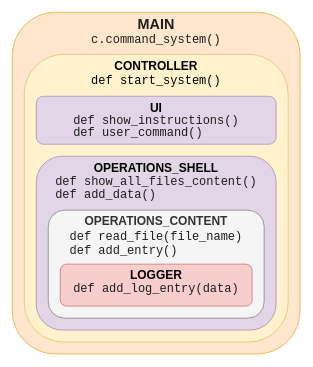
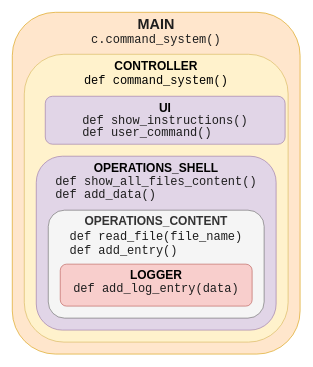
(156, 66) -> (156, 66)
(156, 120) -> (165, 120)
